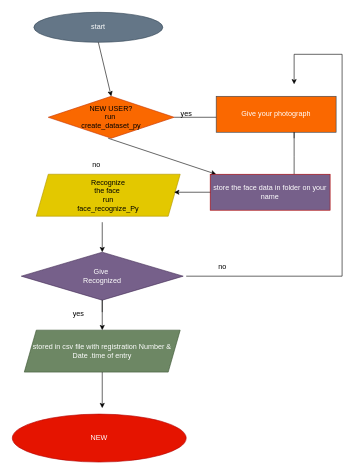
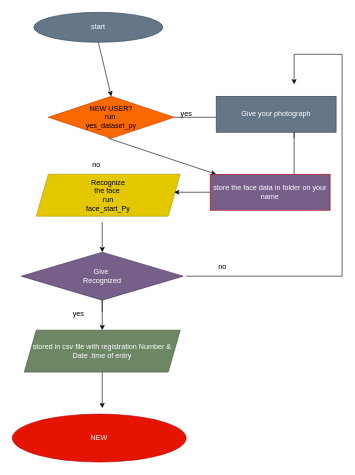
(276, 114) -> (276, 114)
(111, 117) -> (111, 117)
(108, 195) -> (108, 195)
